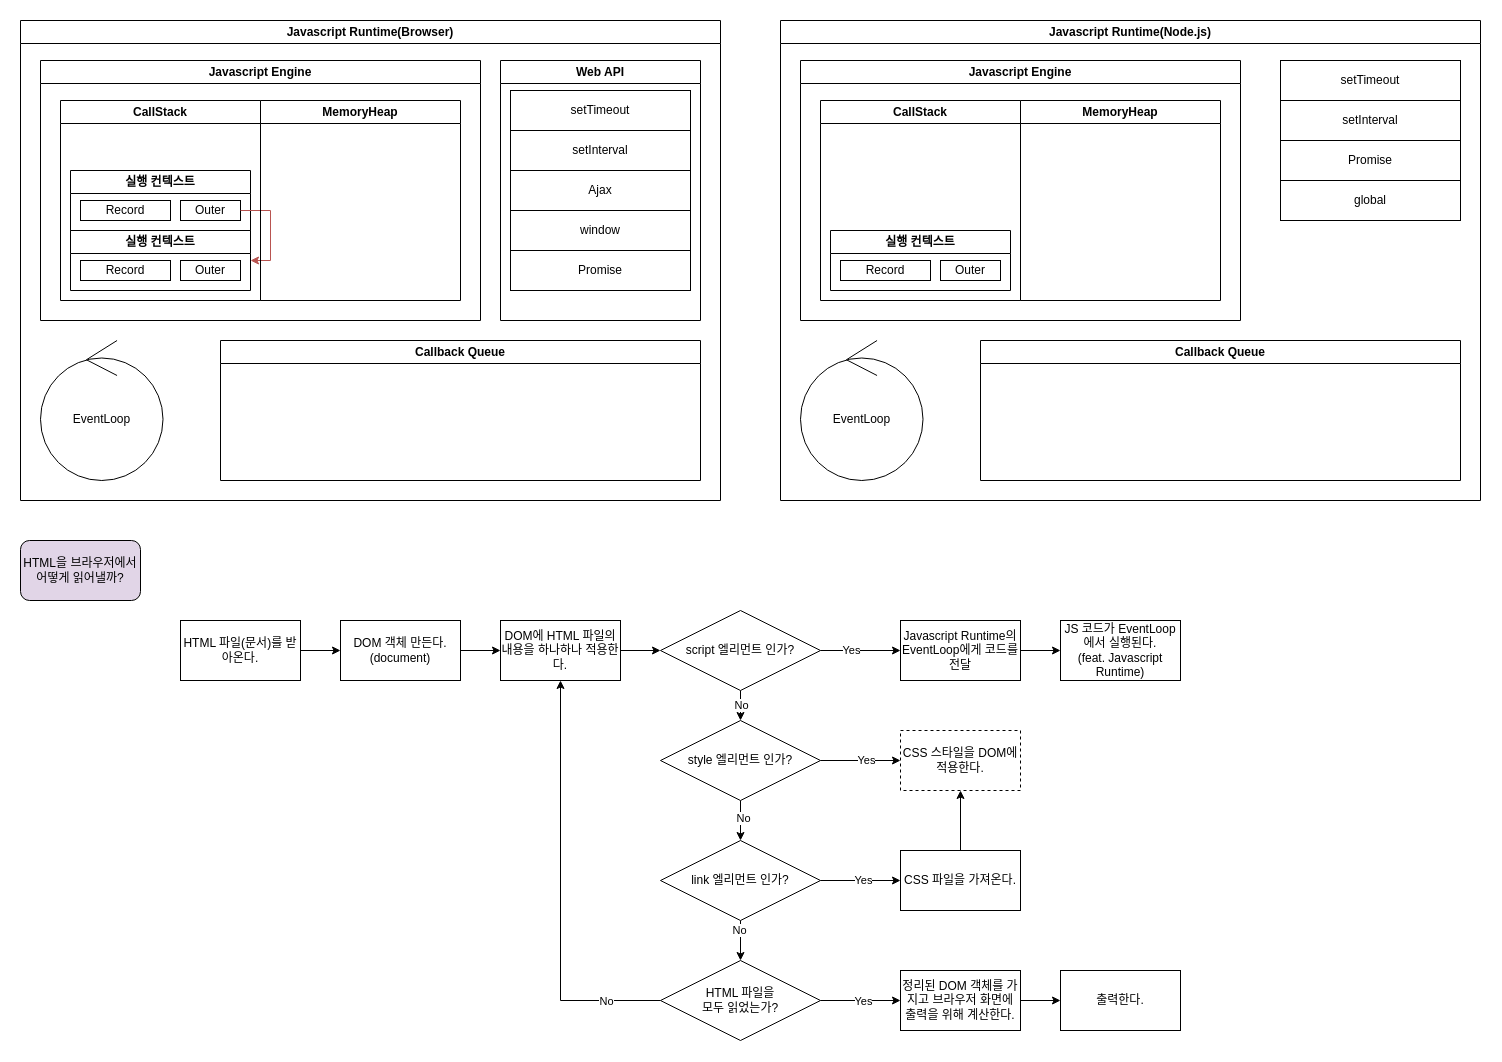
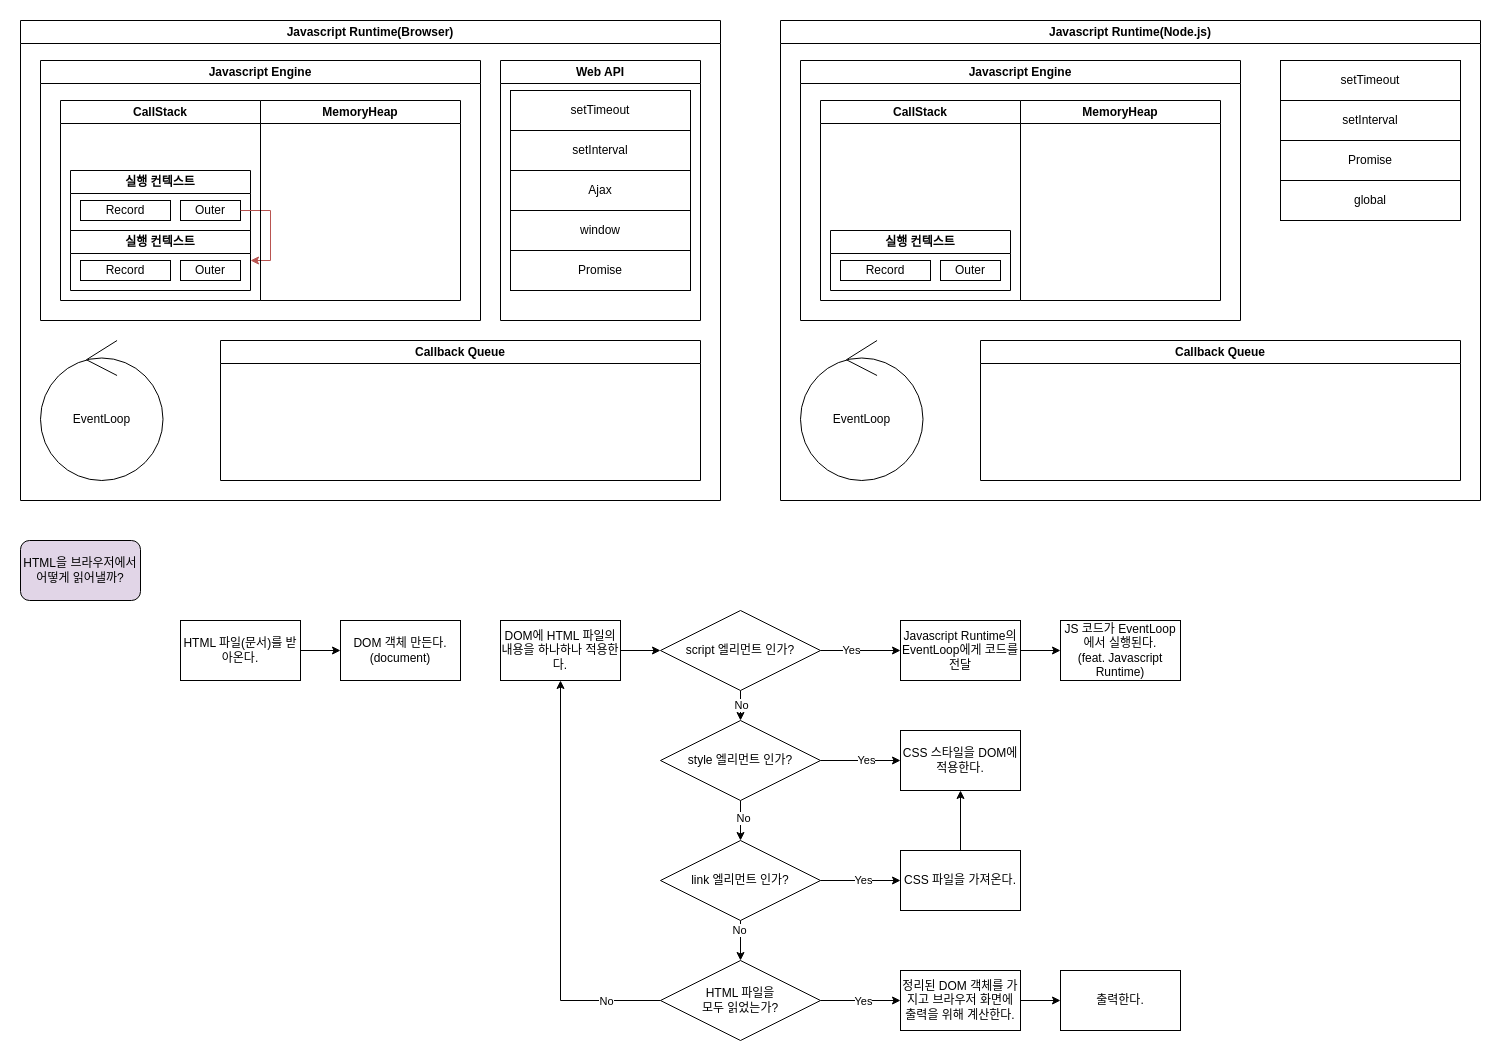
(477, 651) -> none
(961, 761) -> (961, 761)
